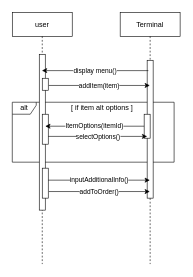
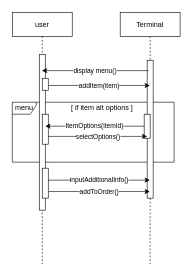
(24, 108) -> (24, 108)
